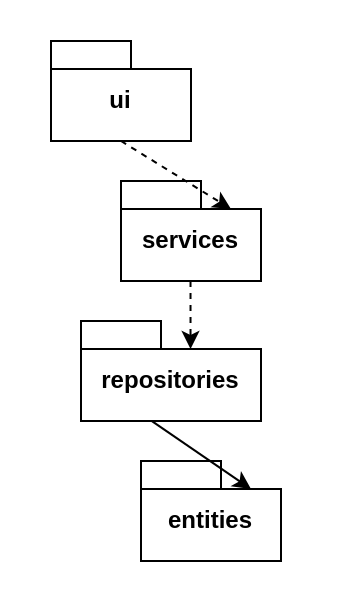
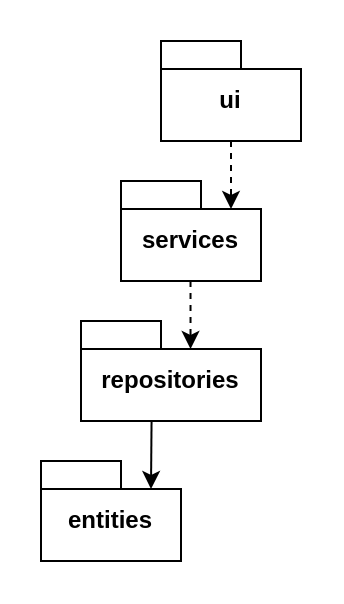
(121, 91) -> (231, 91)
(211, 511) -> (111, 511)
